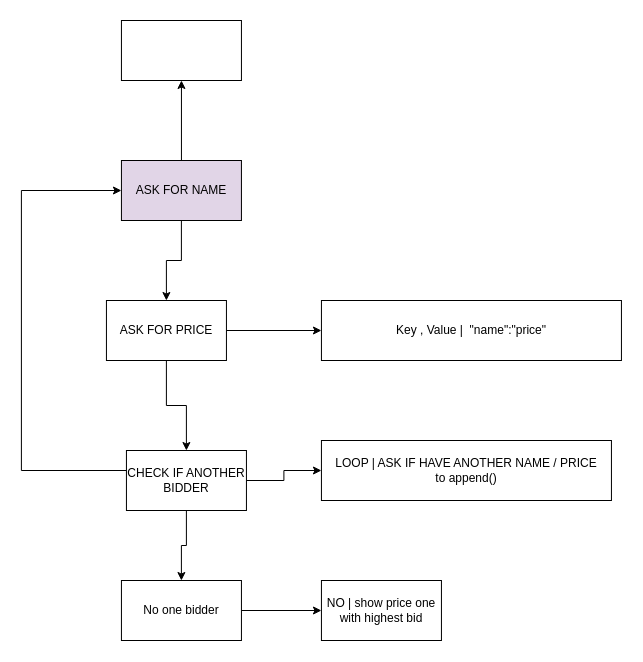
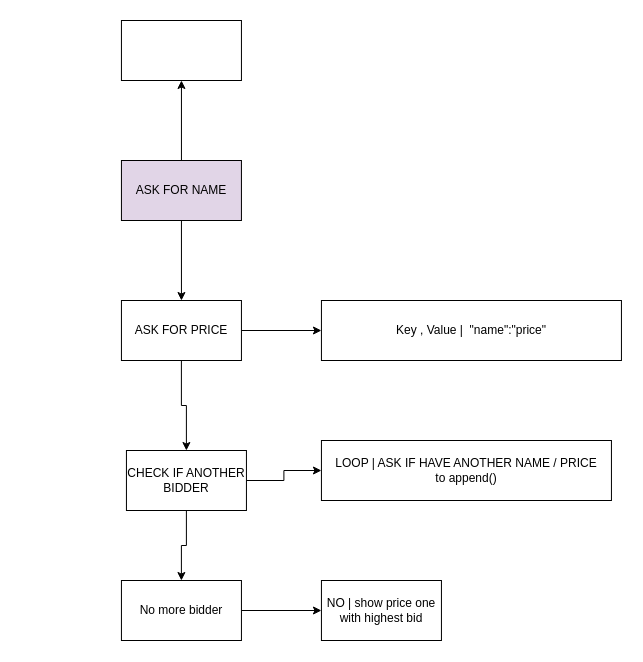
(166, 331) -> (181, 331)
(21, 337) -> none
(182, 611) -> (182, 611)
